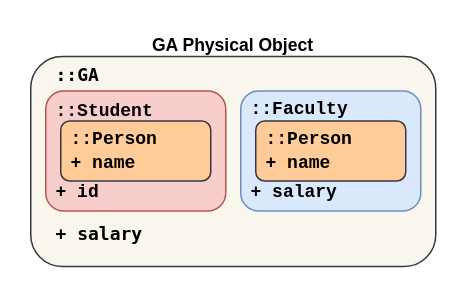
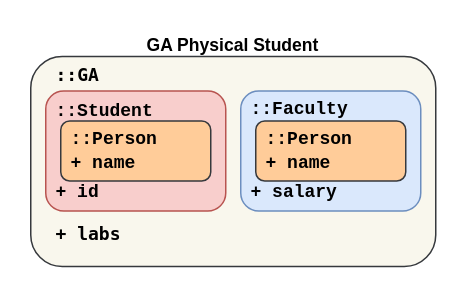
(233, 46) -> (233, 46)
(92, 240) -> (82, 240)
